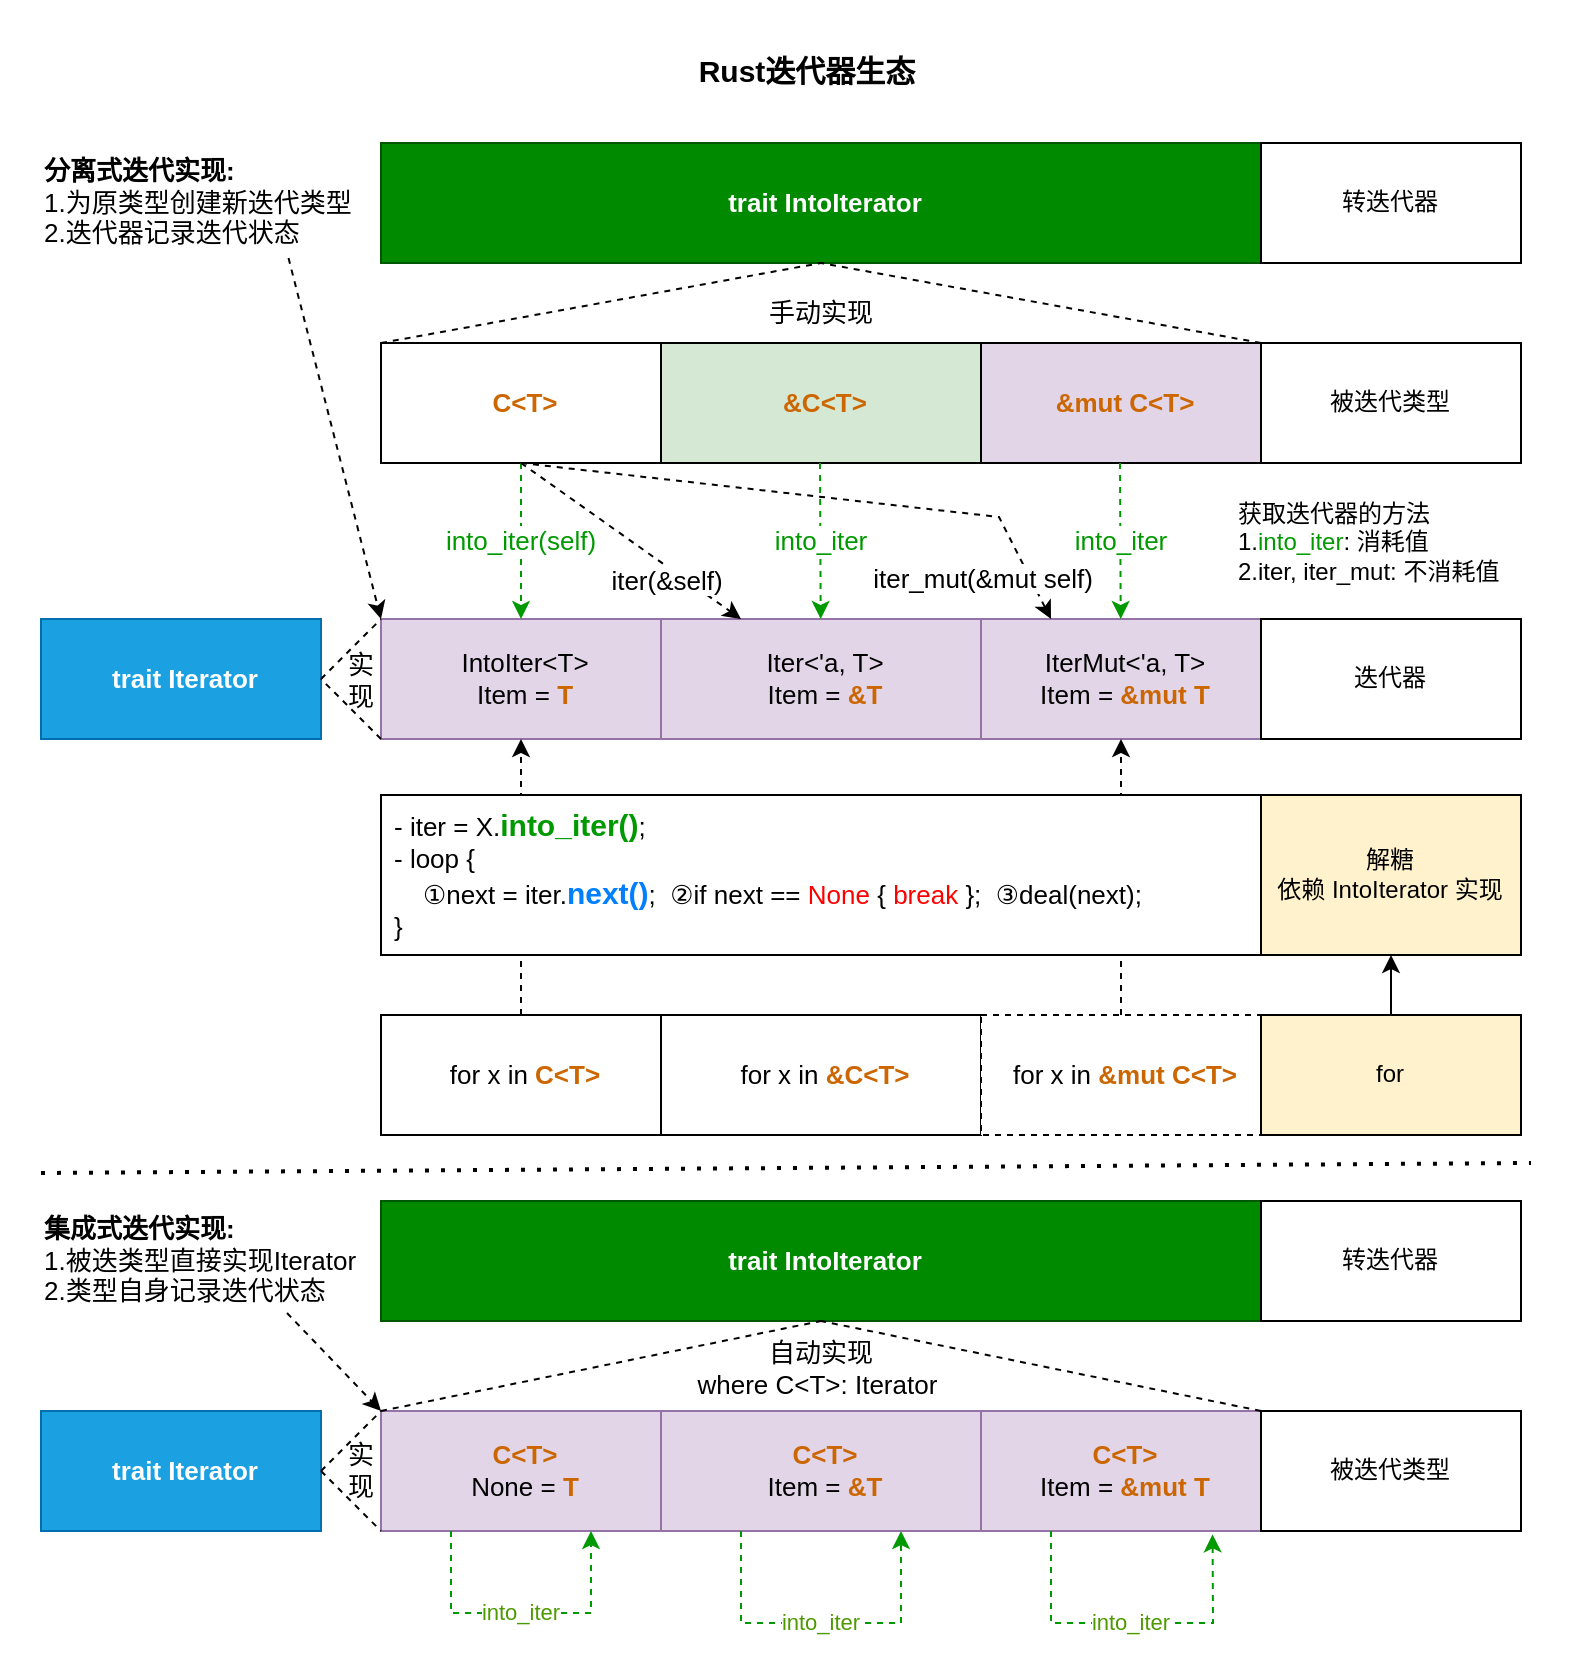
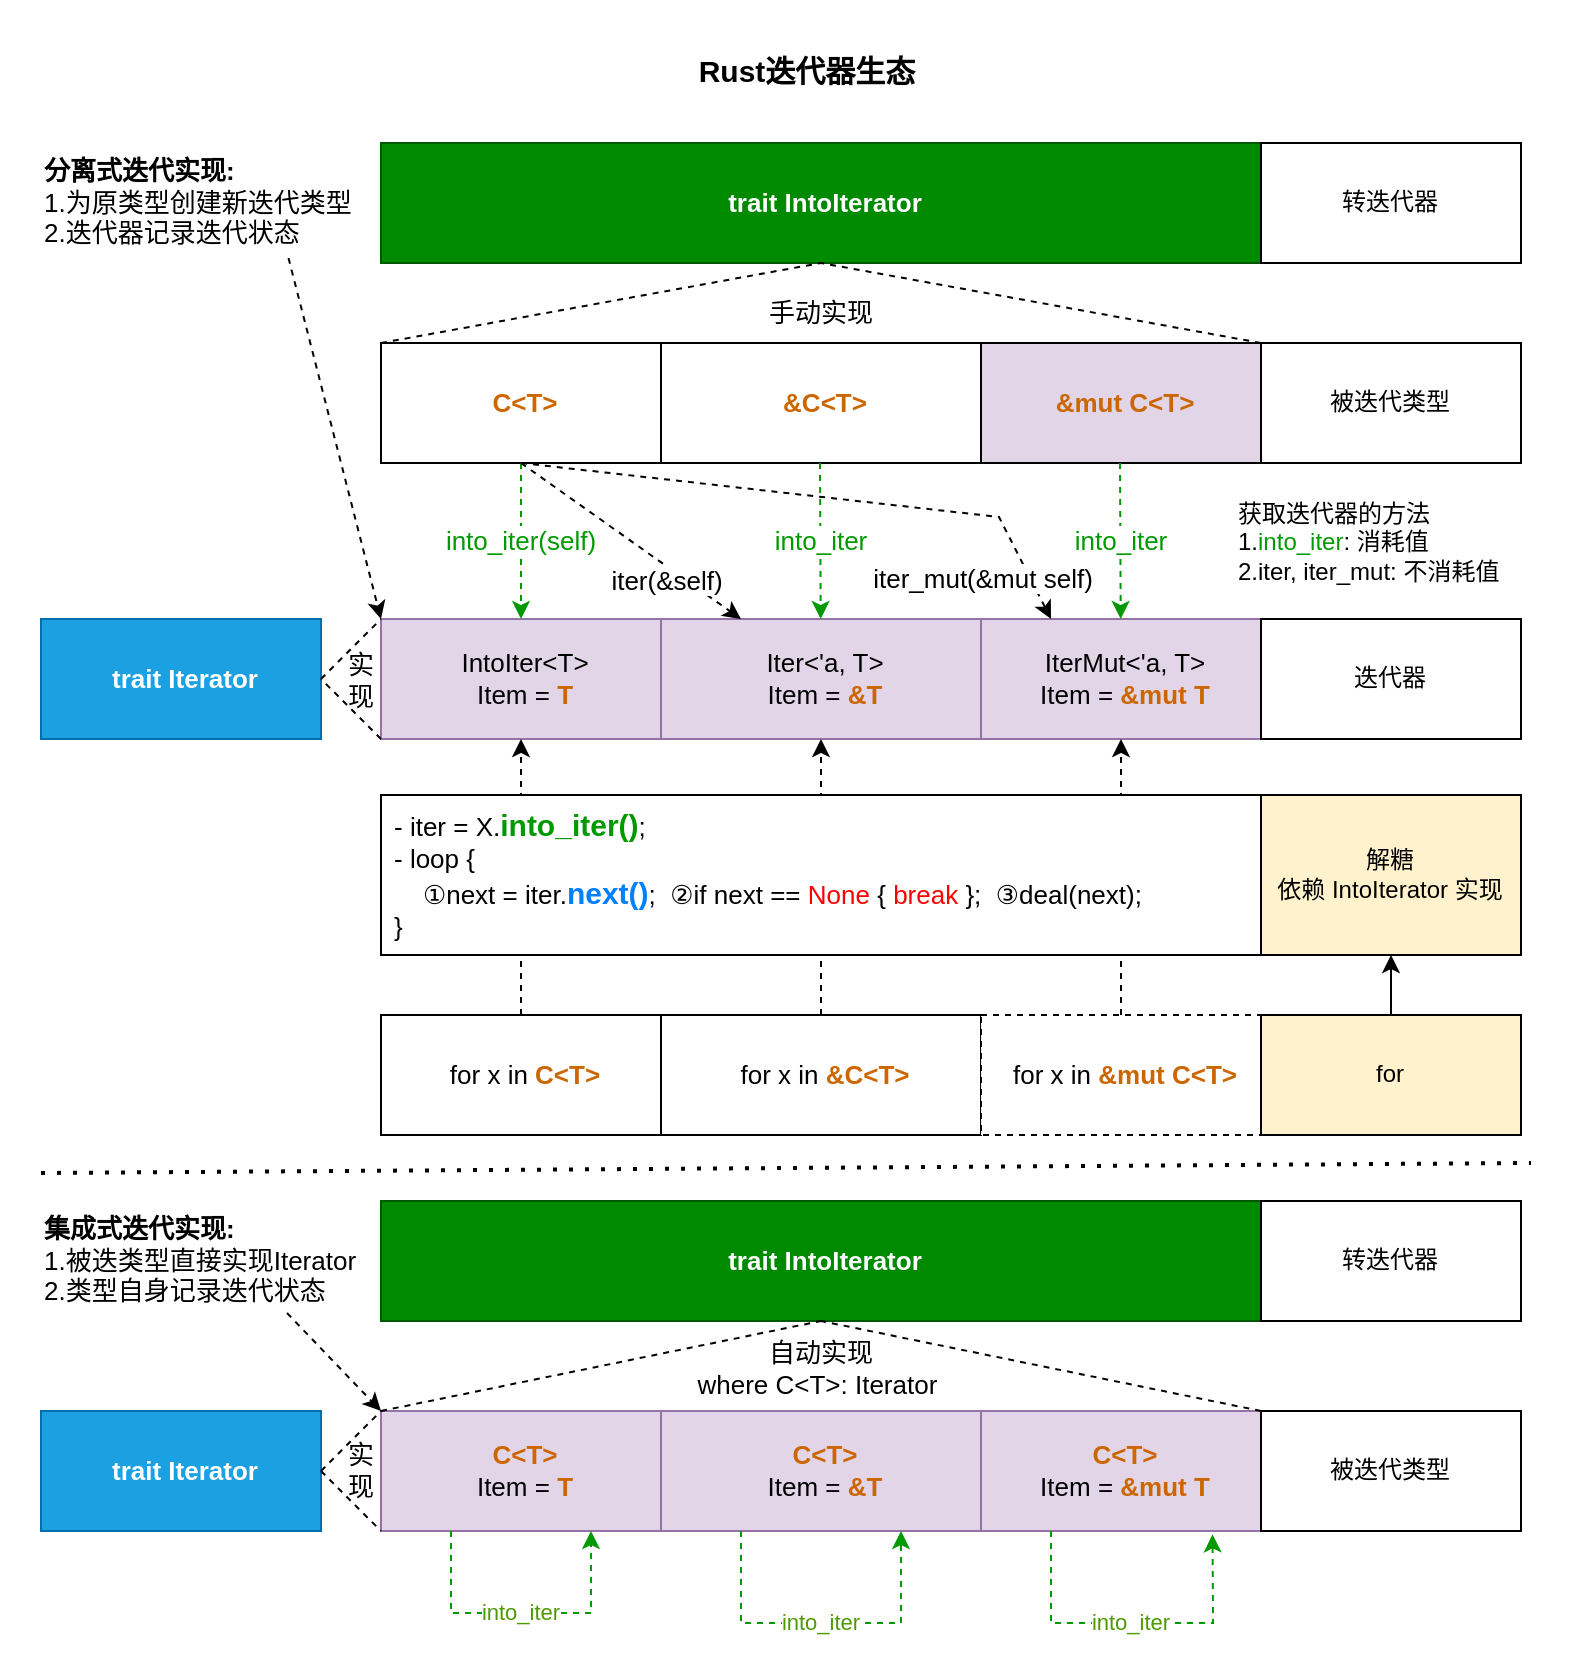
(821, 403) -> (821, 403)
none -> (821, 987)
(526, 1471) -> (526, 1471)
